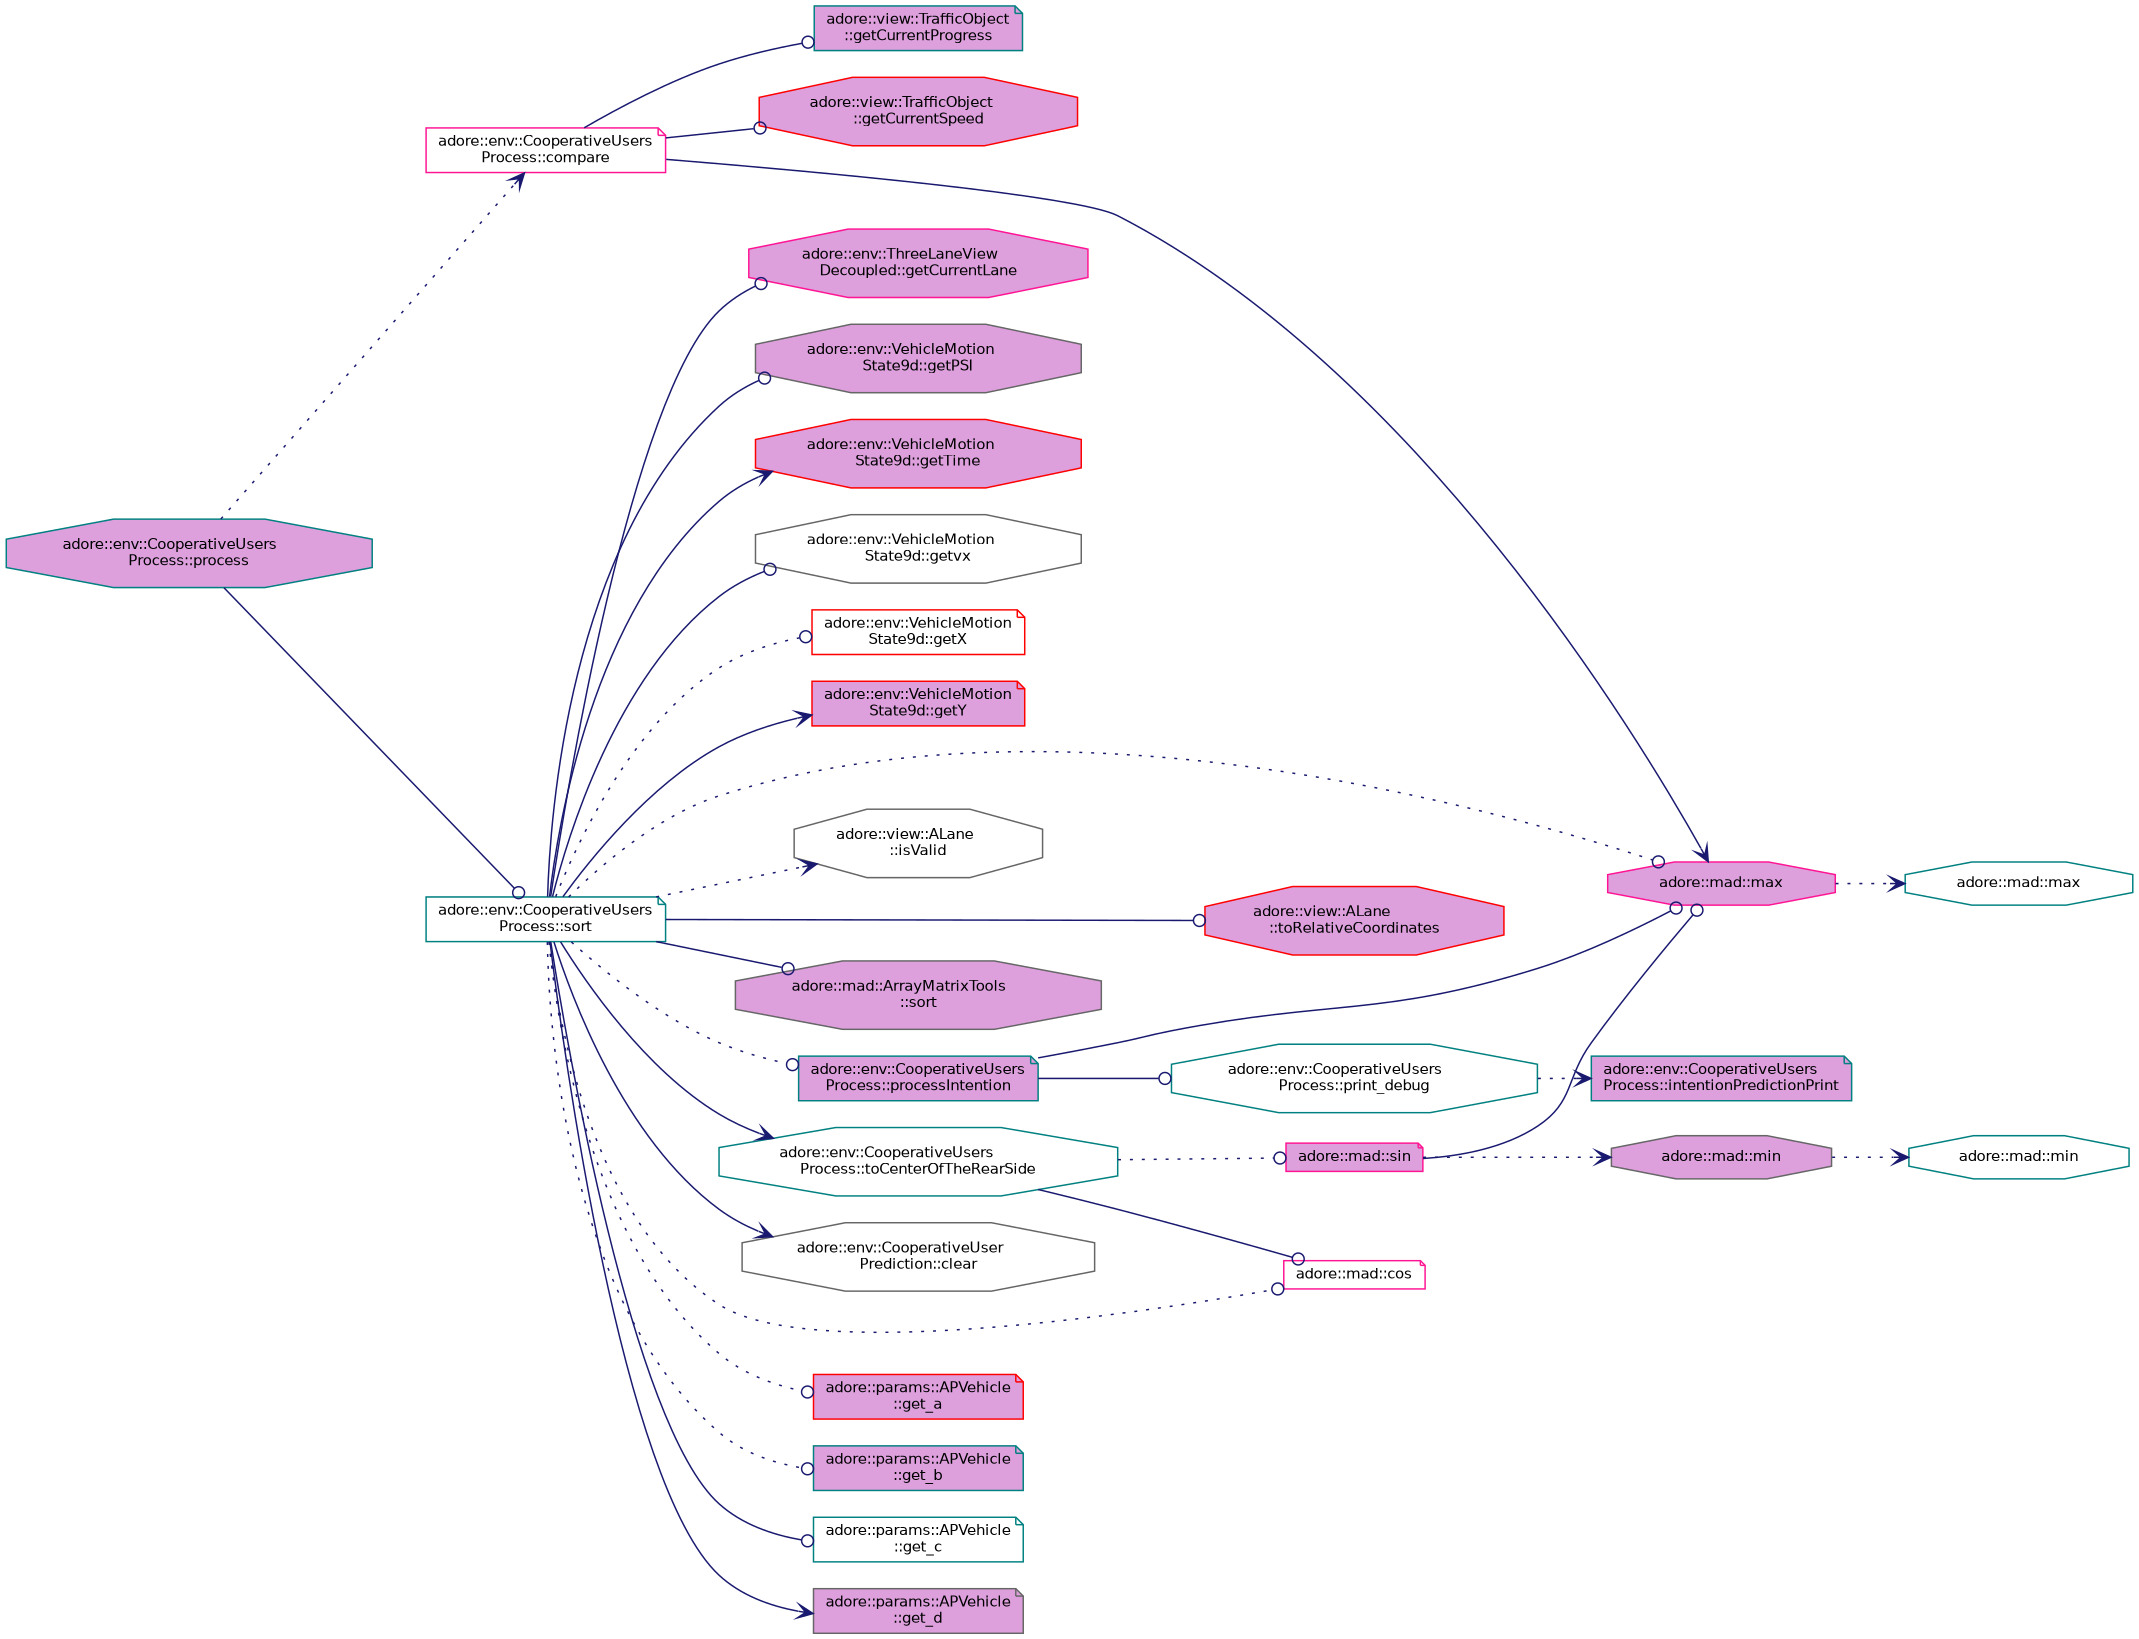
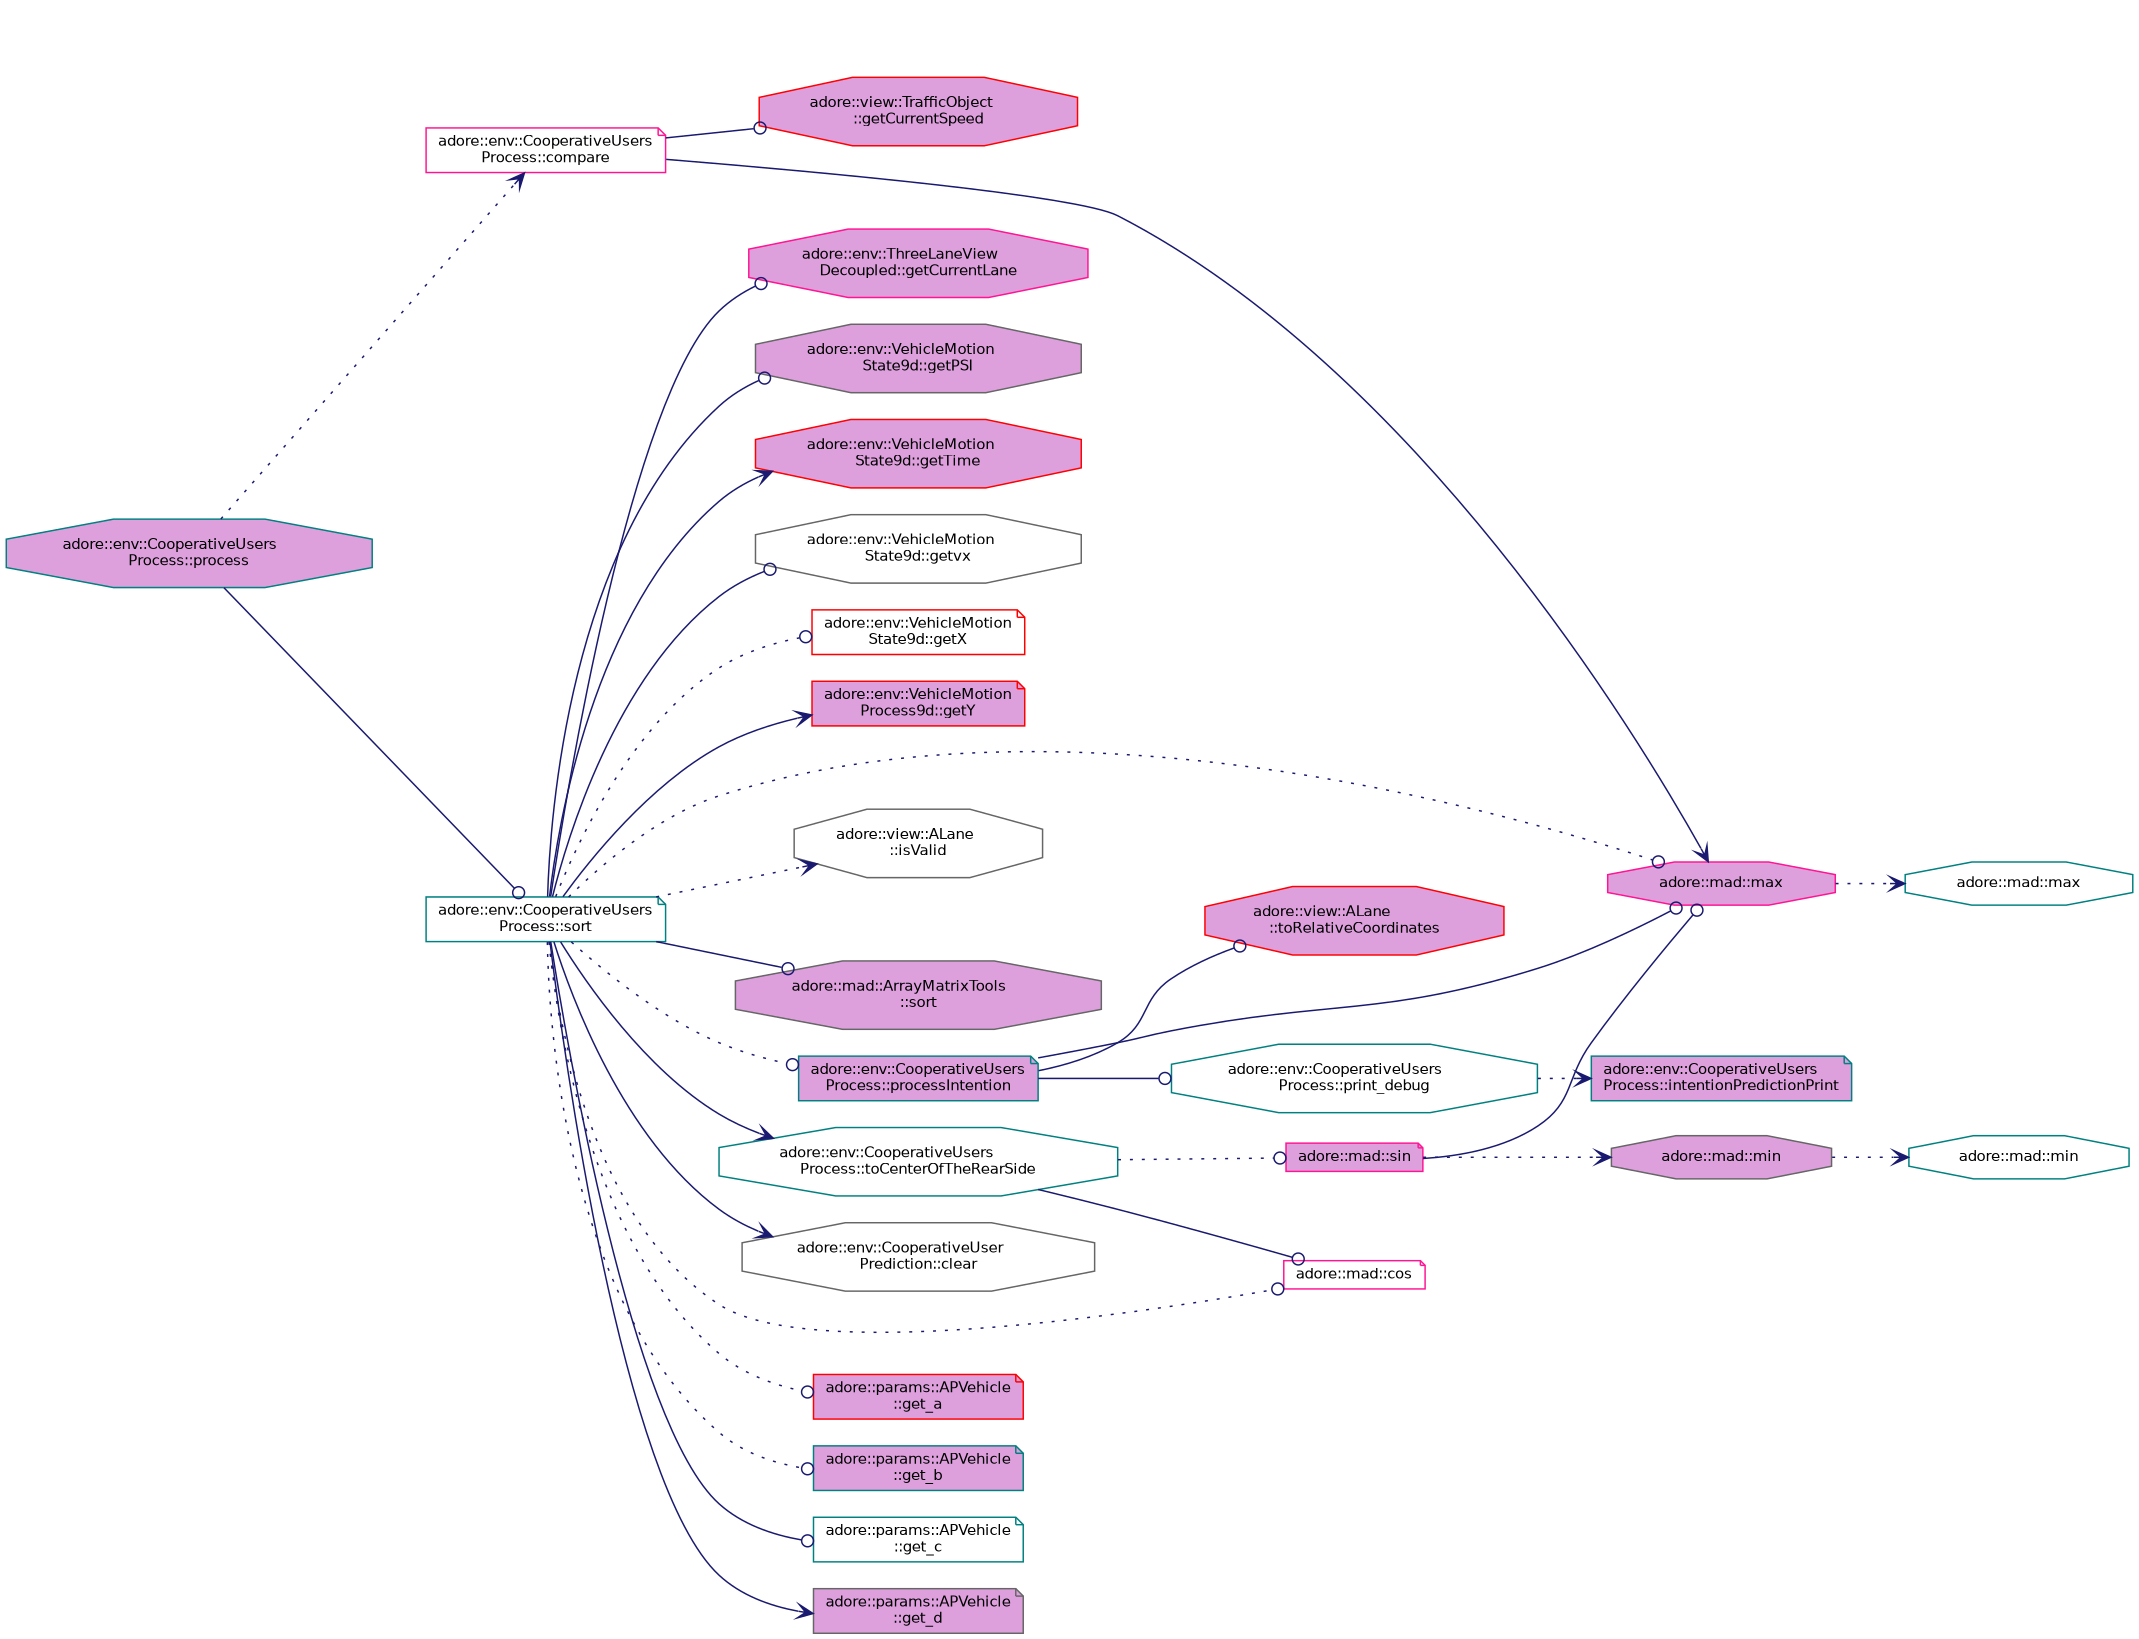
(918, 28) -> none
(918, 704) -> (918, 704)
(930, 920) -> (1142, 1018)
